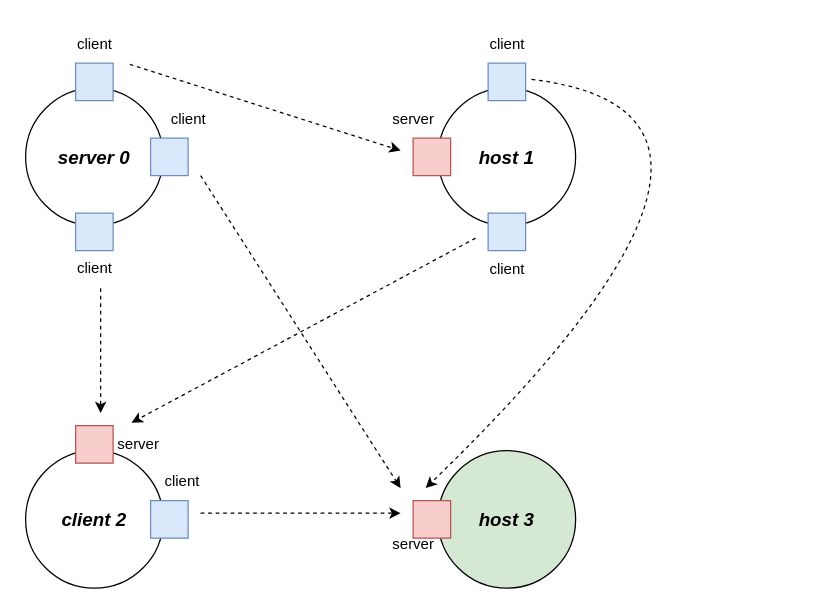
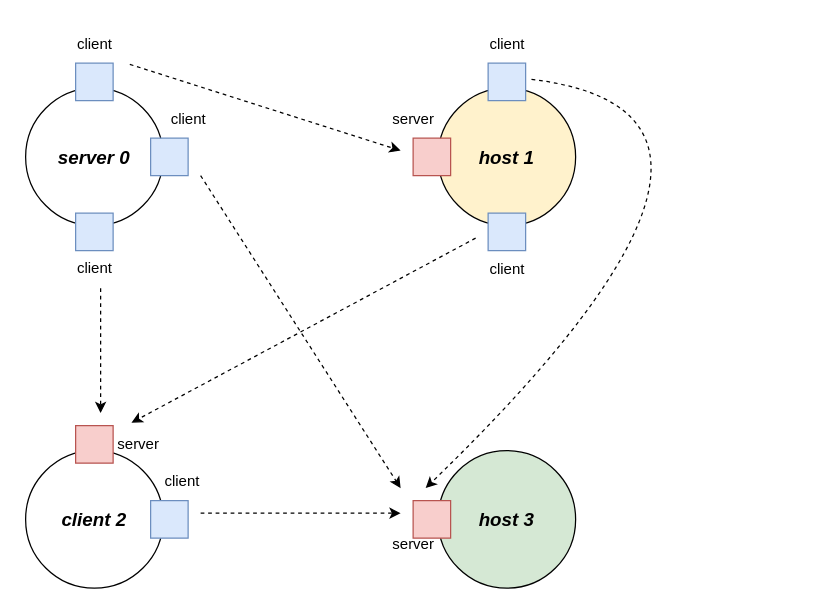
(507, 157) -> (507, 157)
